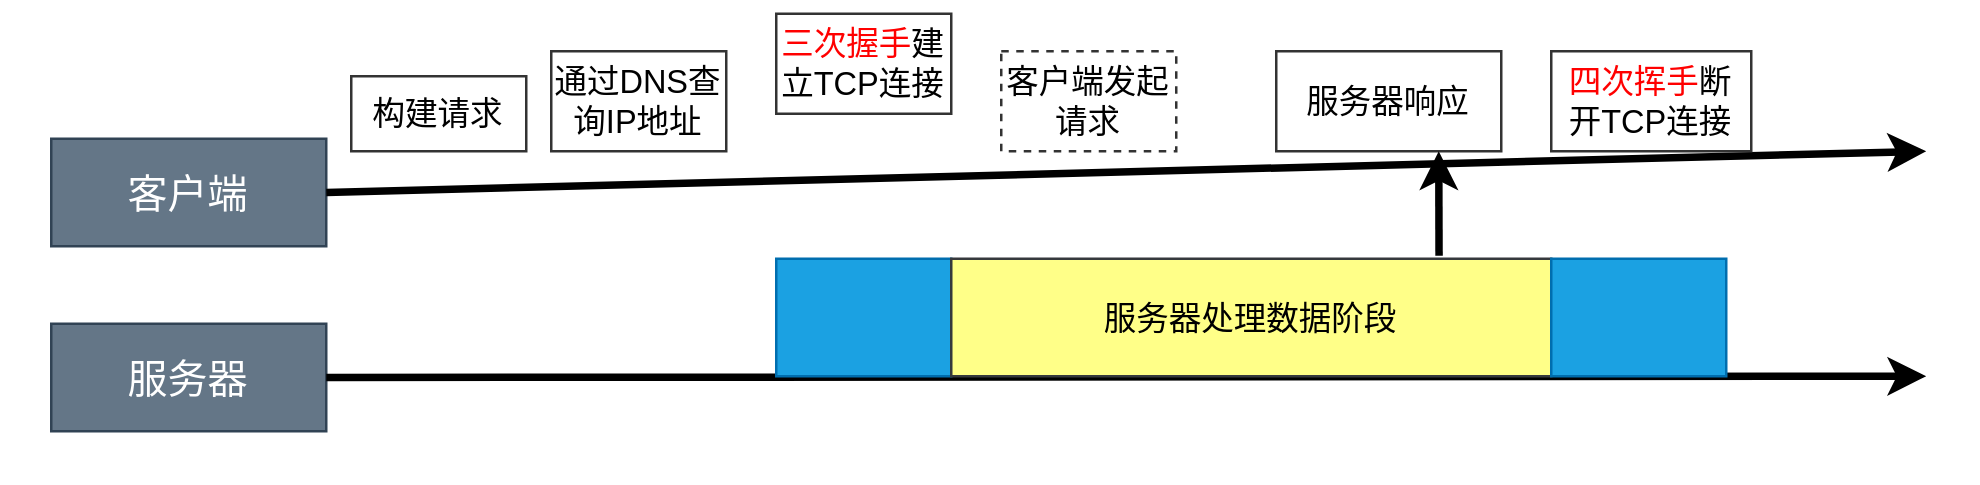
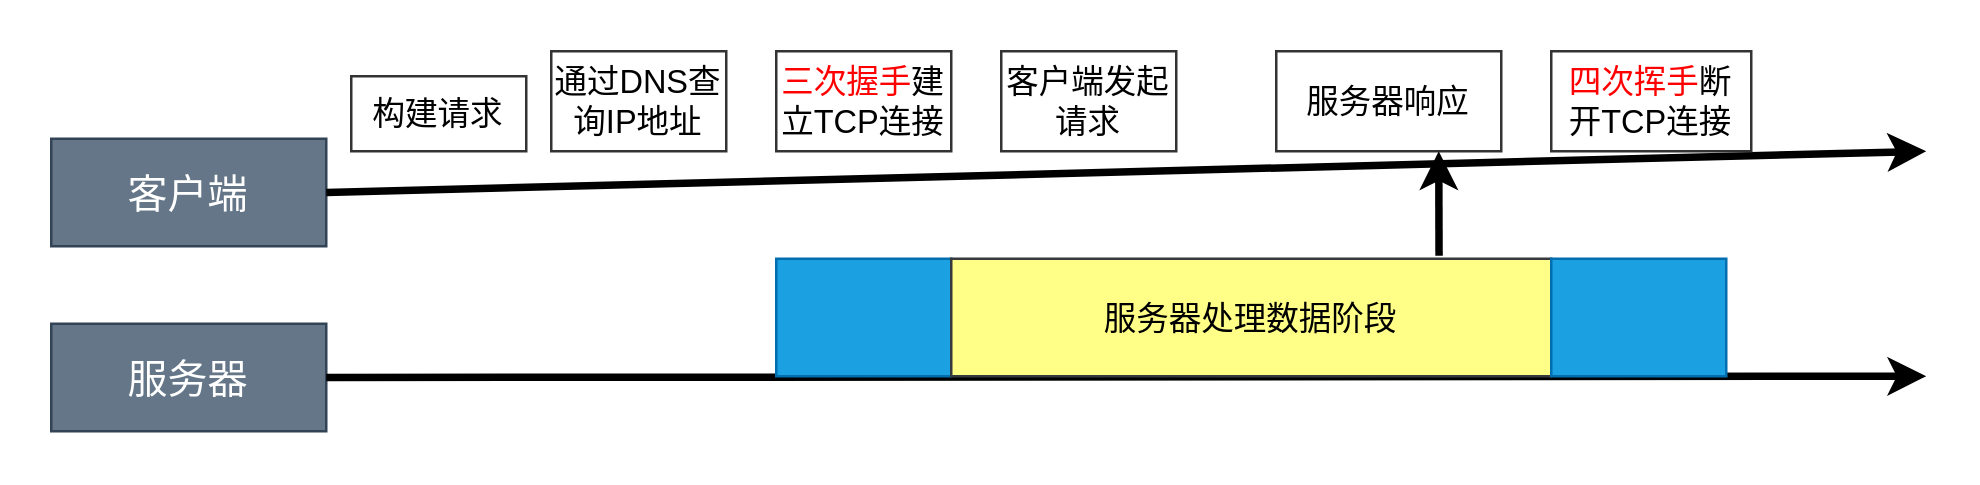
(864, 64) -> (864, 101)
(1089, 101) -> (1089, 101)
